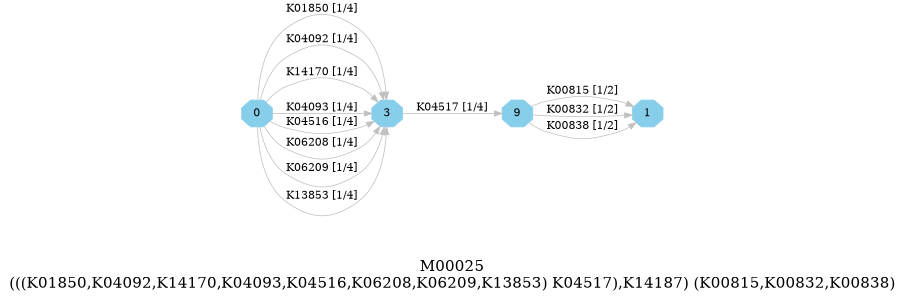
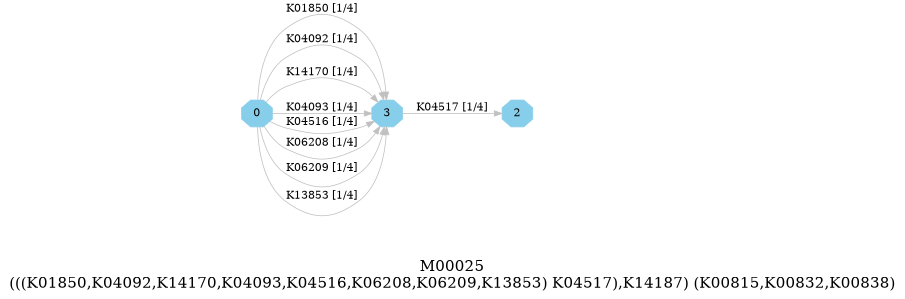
(517, 113) -> (517, 113)
(648, 113) -> none
